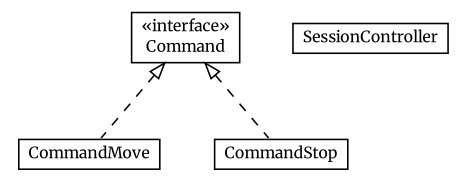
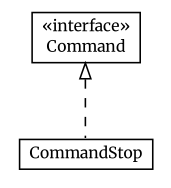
(370, 38) -> none
(89, 154) -> none
